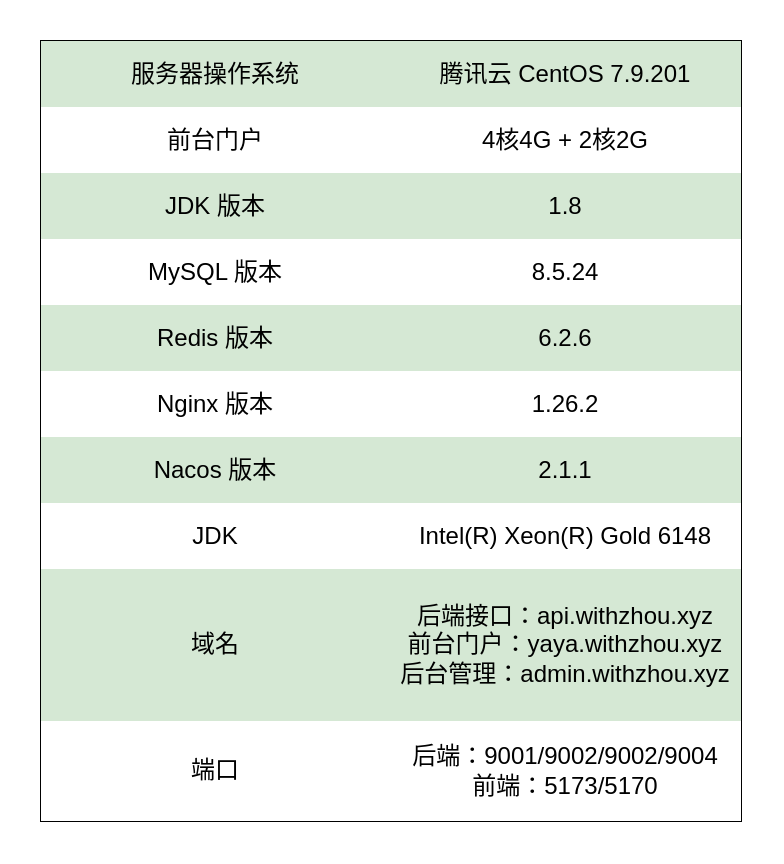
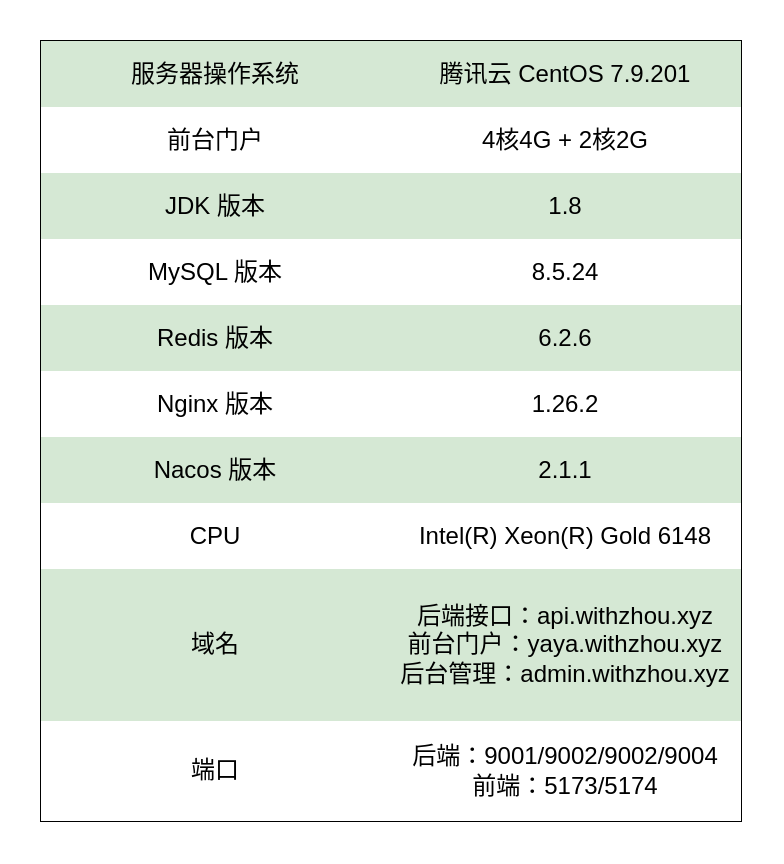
(216, 537) -> (216, 537)
(566, 771) -> (566, 771)
